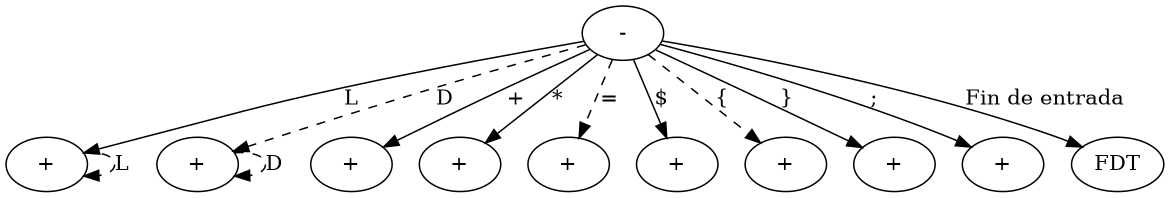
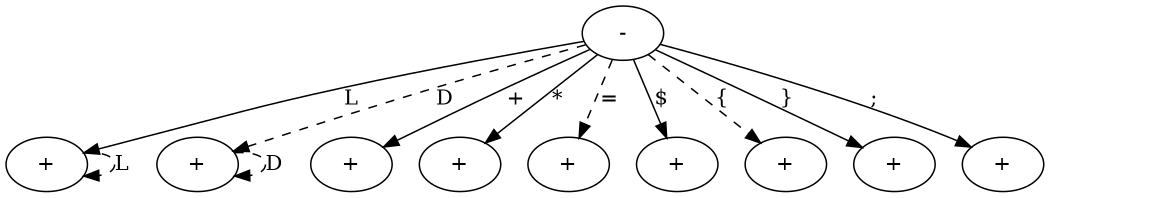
(1118, 164) -> none
